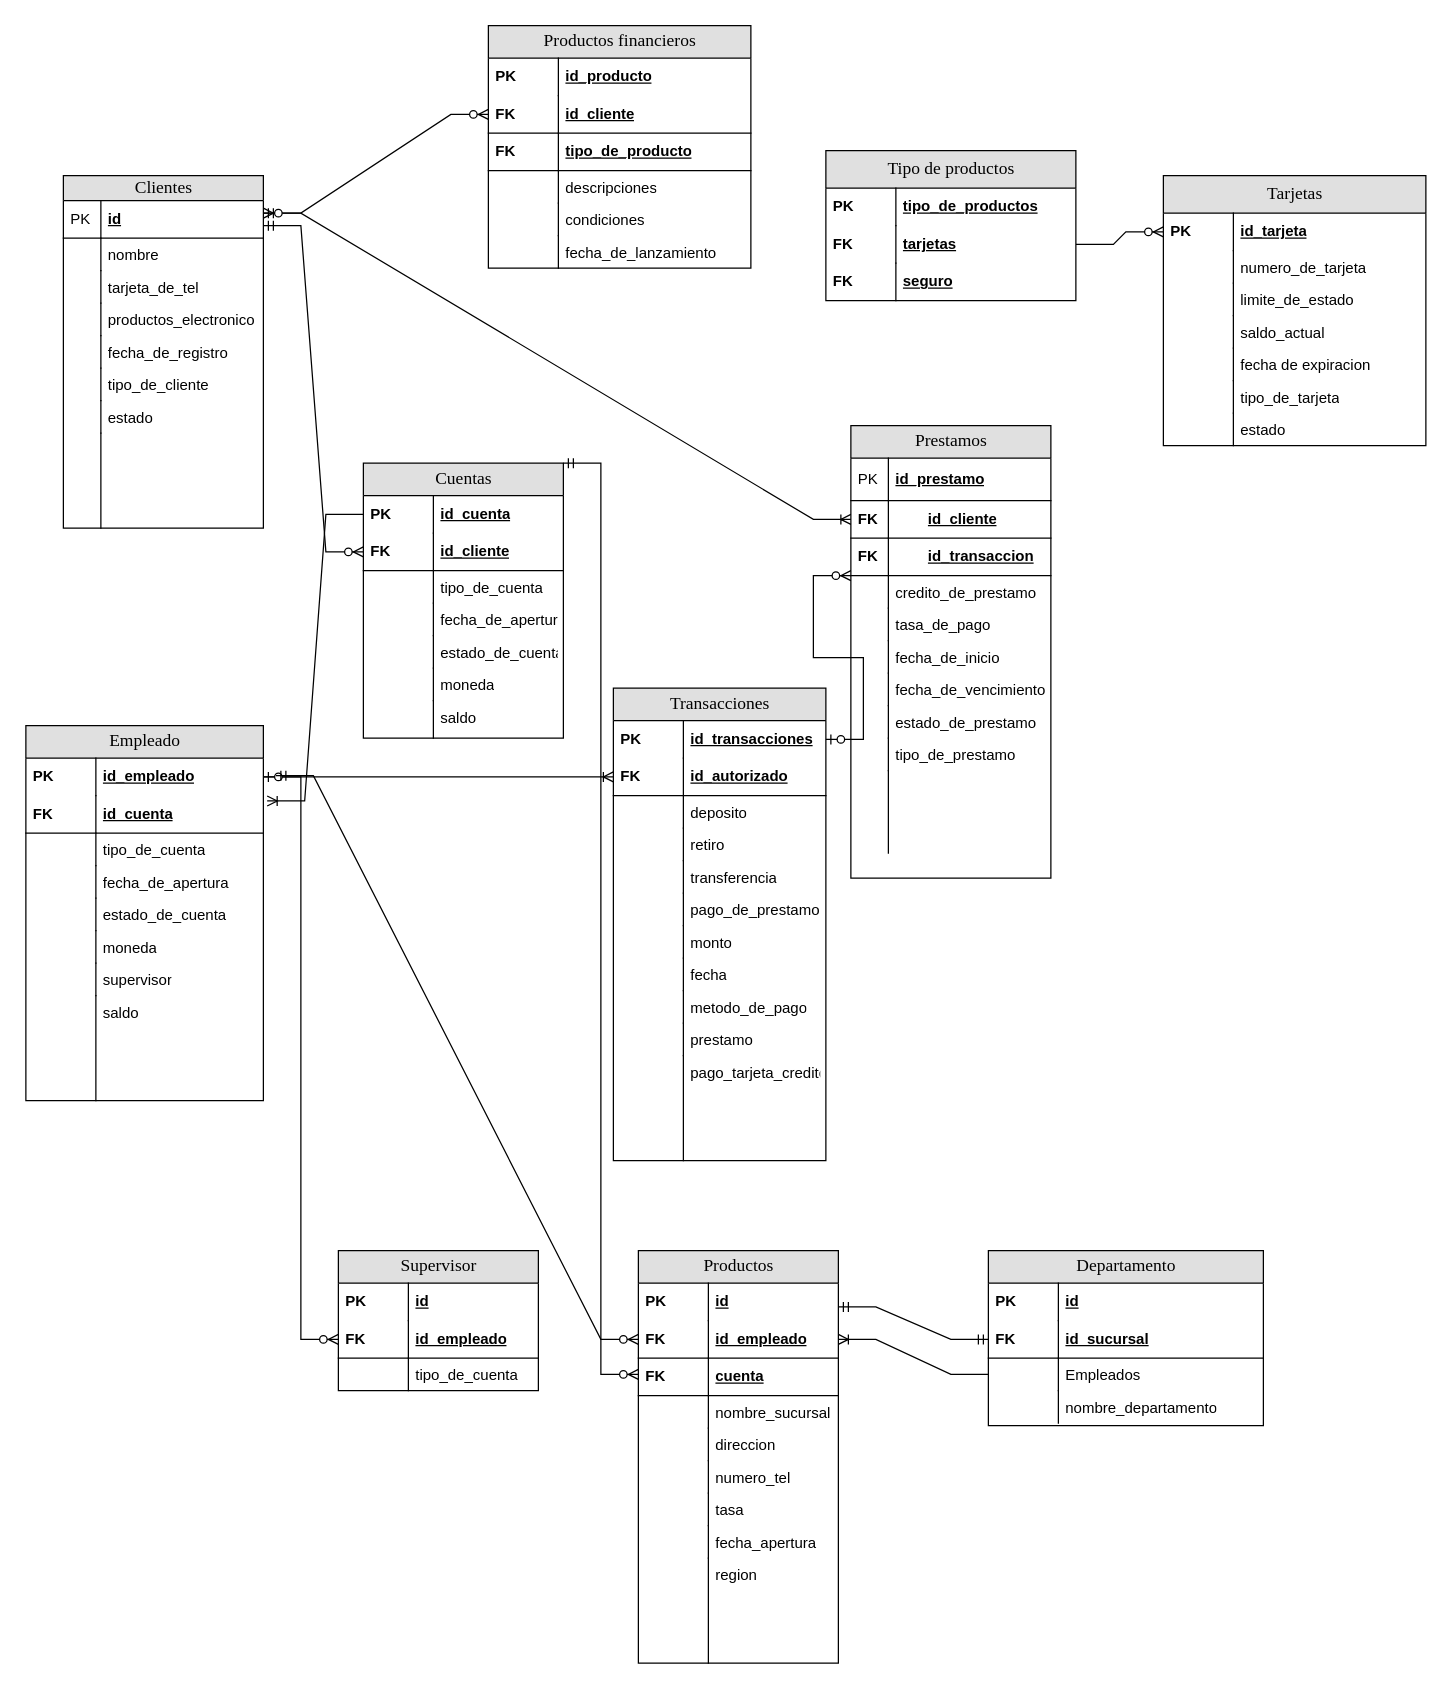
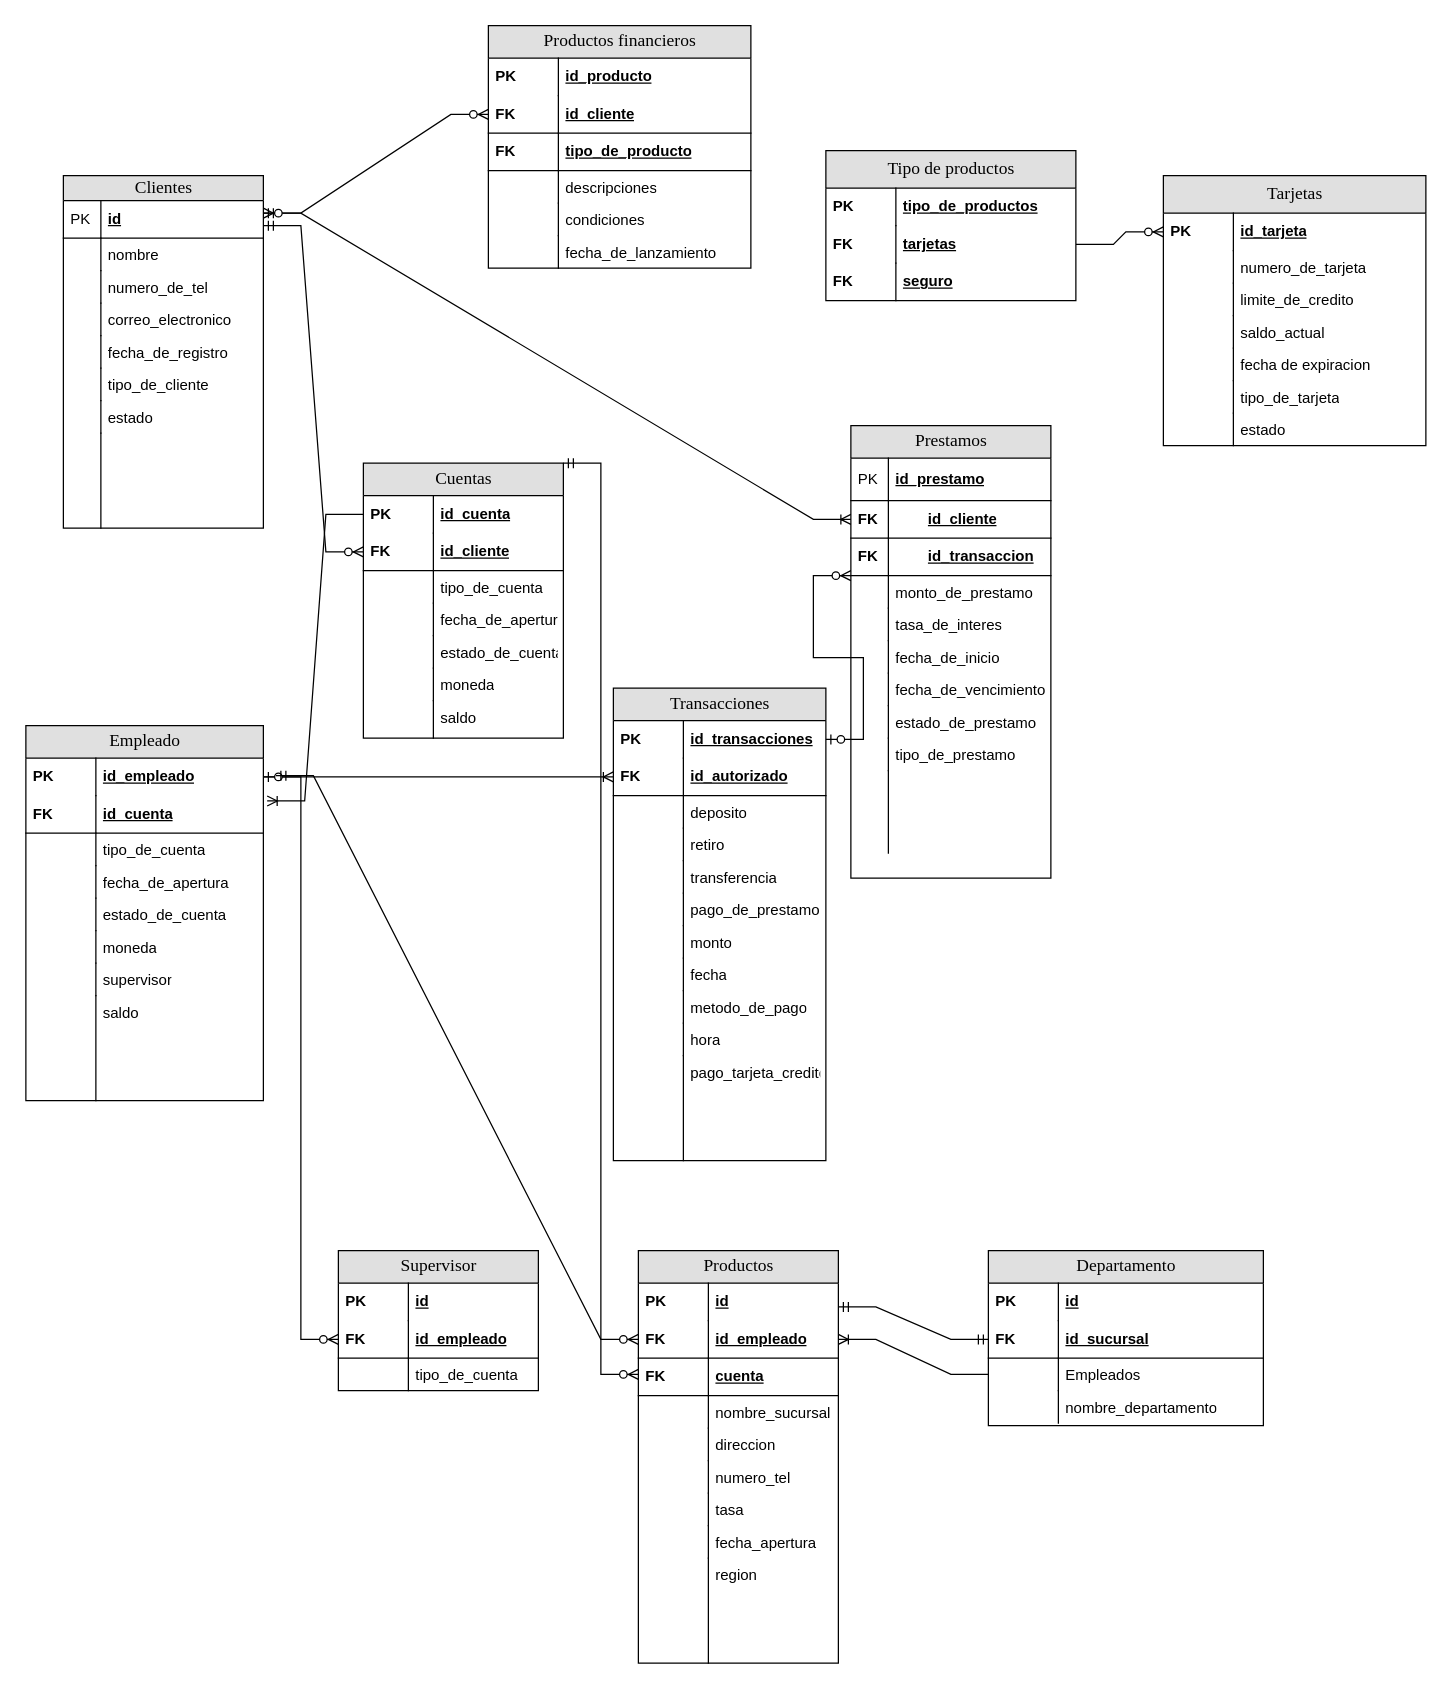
(165, 288) -> (161, 288)
(1302, 301) -> (1304, 301)
(183, 330) -> (180, 321)
(971, 602) -> (967, 593)
(946, 626) -> (957, 626)
(724, 1041) -> (707, 1041)
